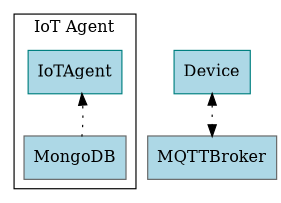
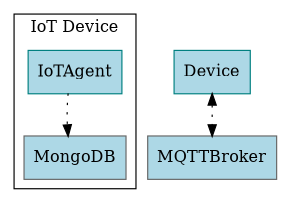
(75, 28) -> (75, 28)
(83, 121) -> (67, 109)
